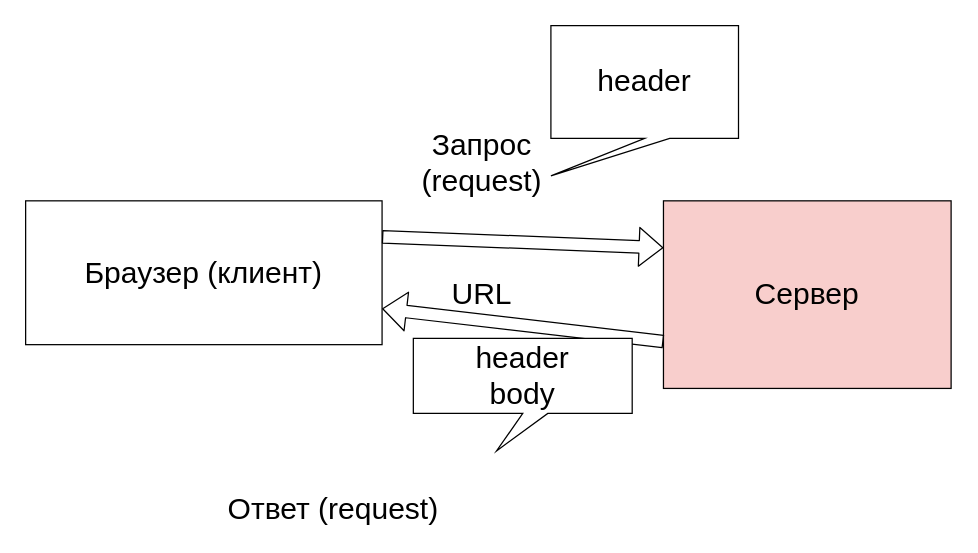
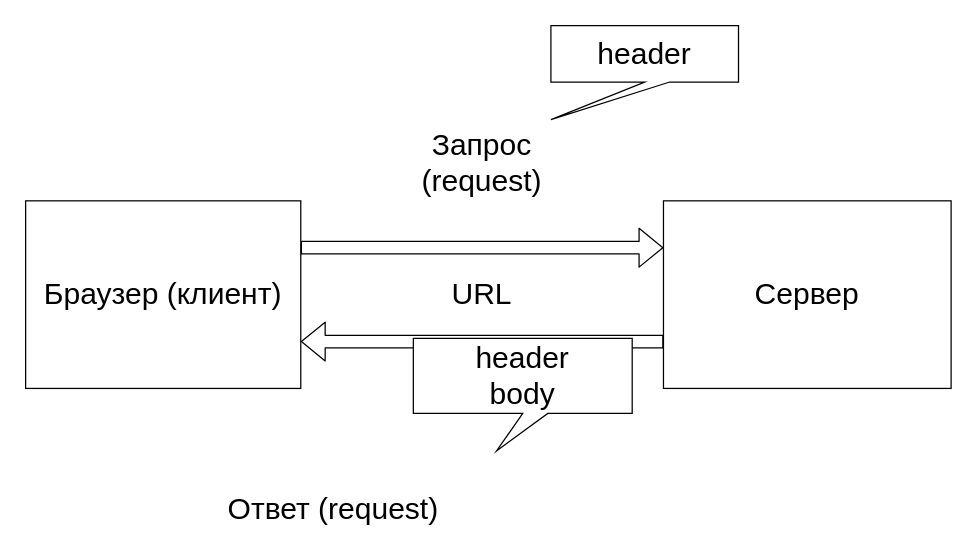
(644, 101) -> (644, 73)
(204, 273) -> (163, 294)
(807, 294) -> (807, 294)
